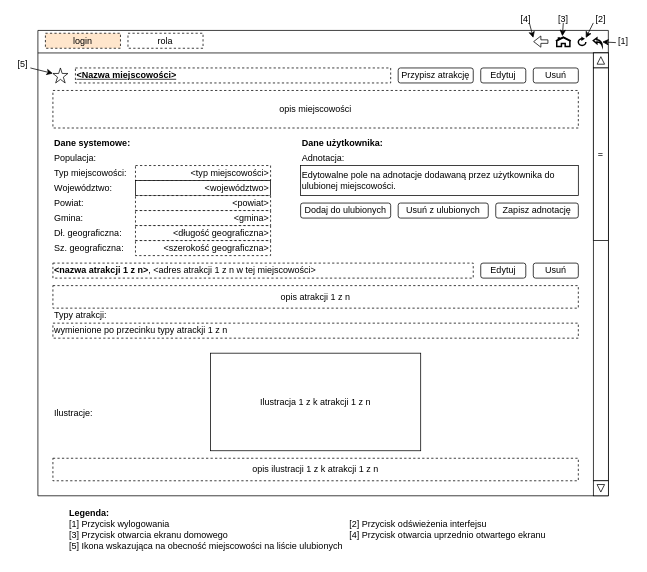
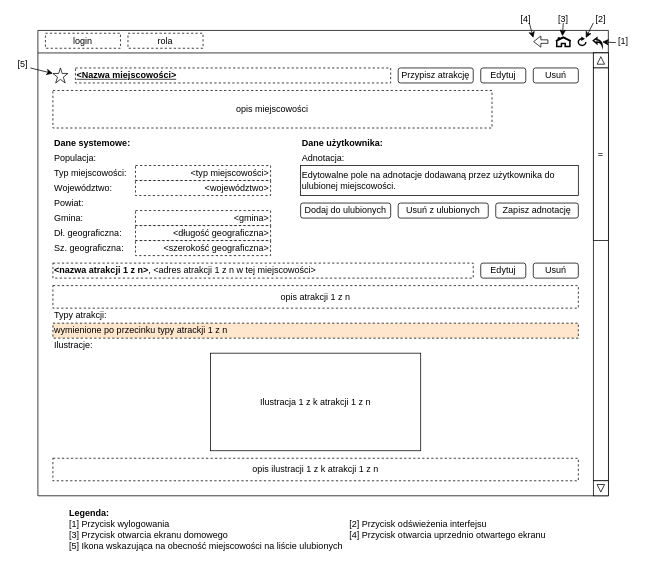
(83, 41) -> (83, 41)
(315, 109) -> (272, 109)
(203, 188) -> (203, 188)
(203, 203) -> none
(315, 330) -> (315, 330)
(83, 413) -> (83, 345)
